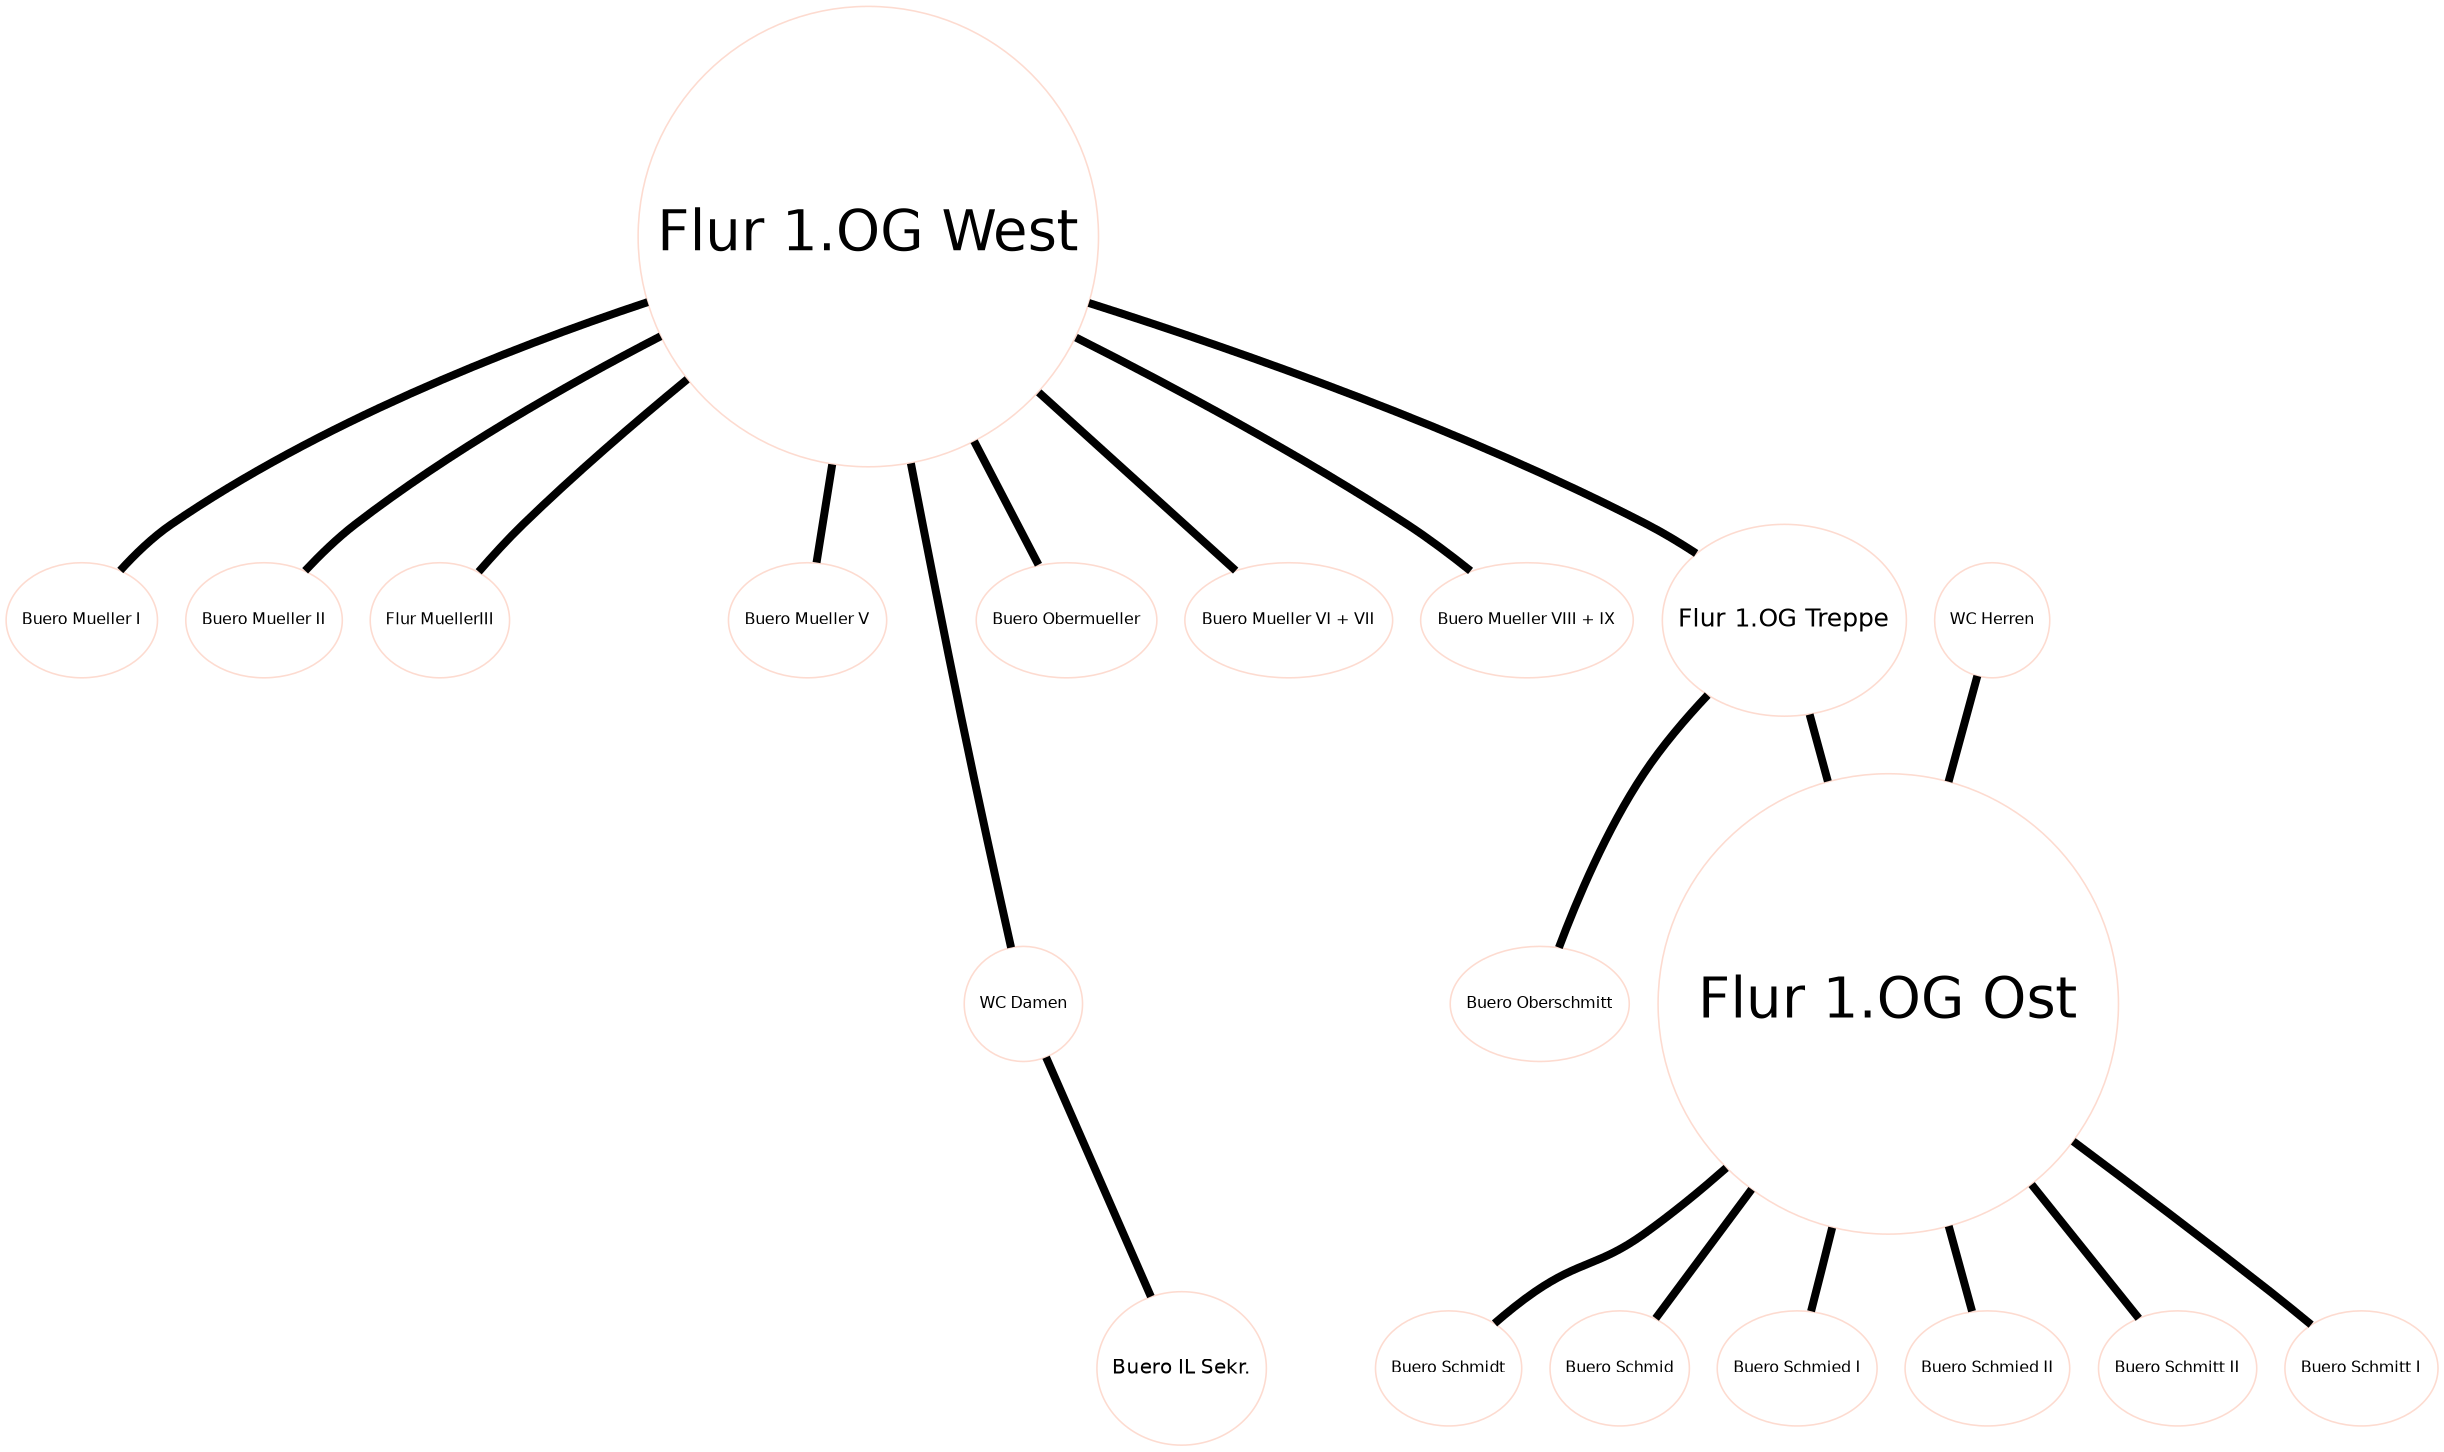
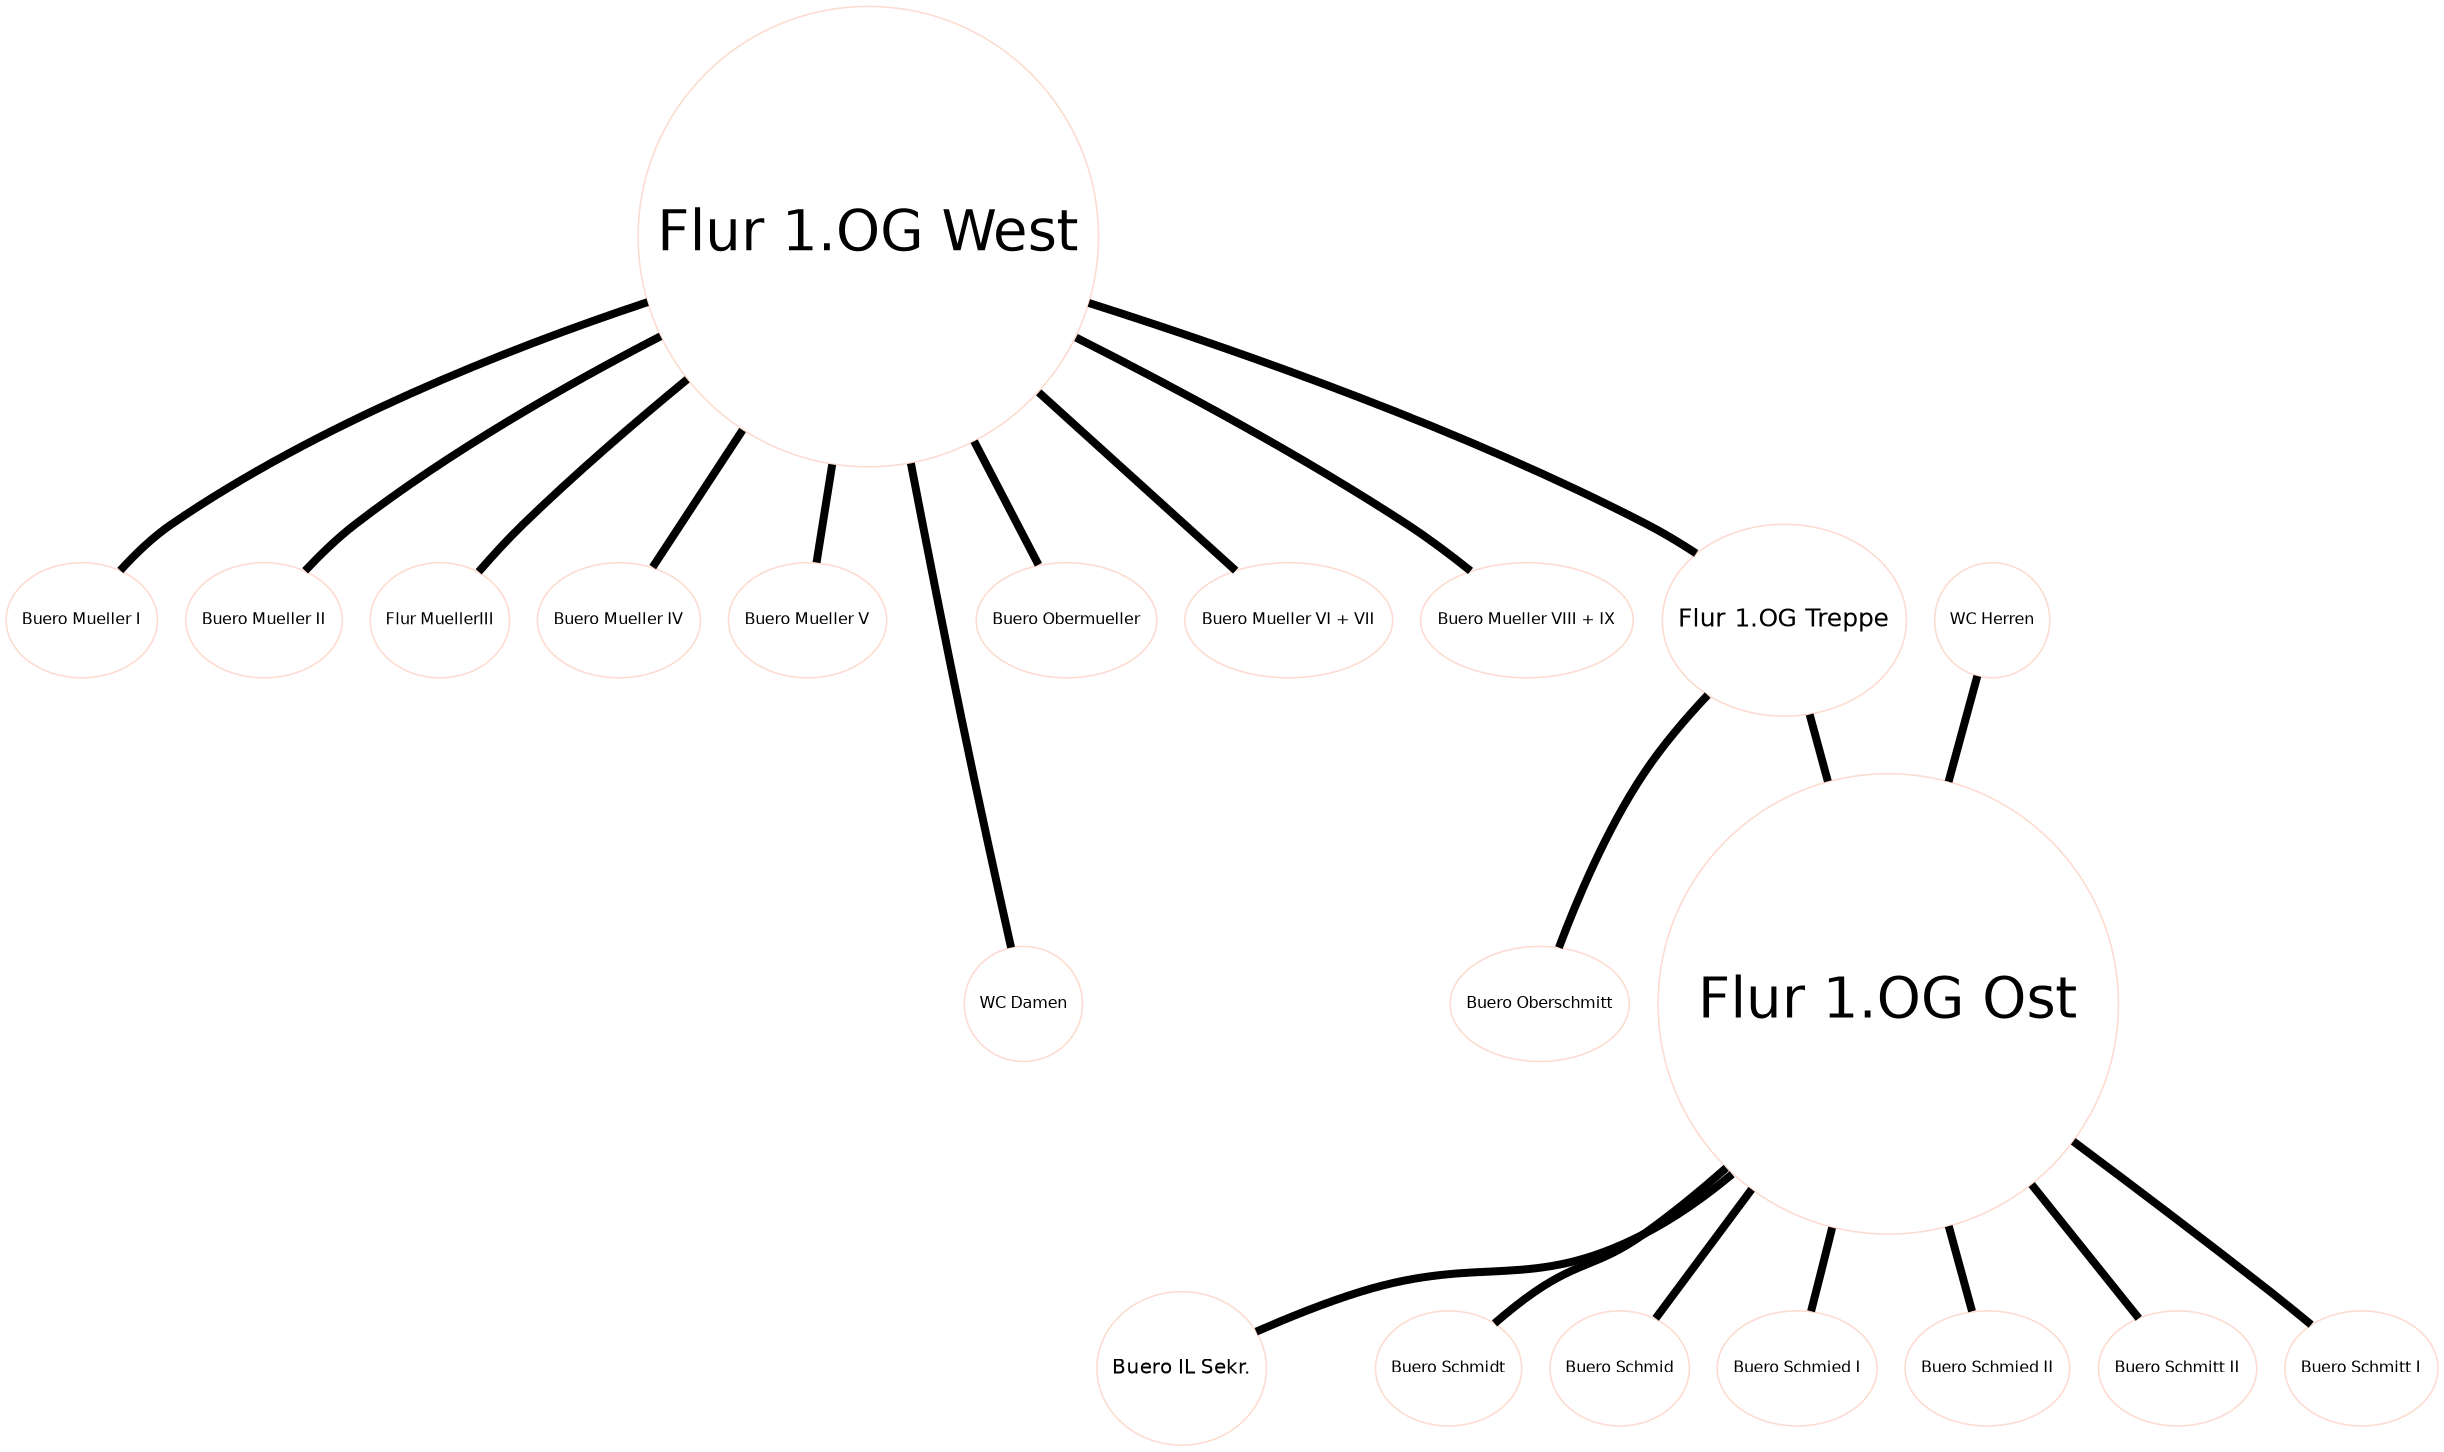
none -> (619, 620)
(1098, 1177) -> (1502, 1271)
